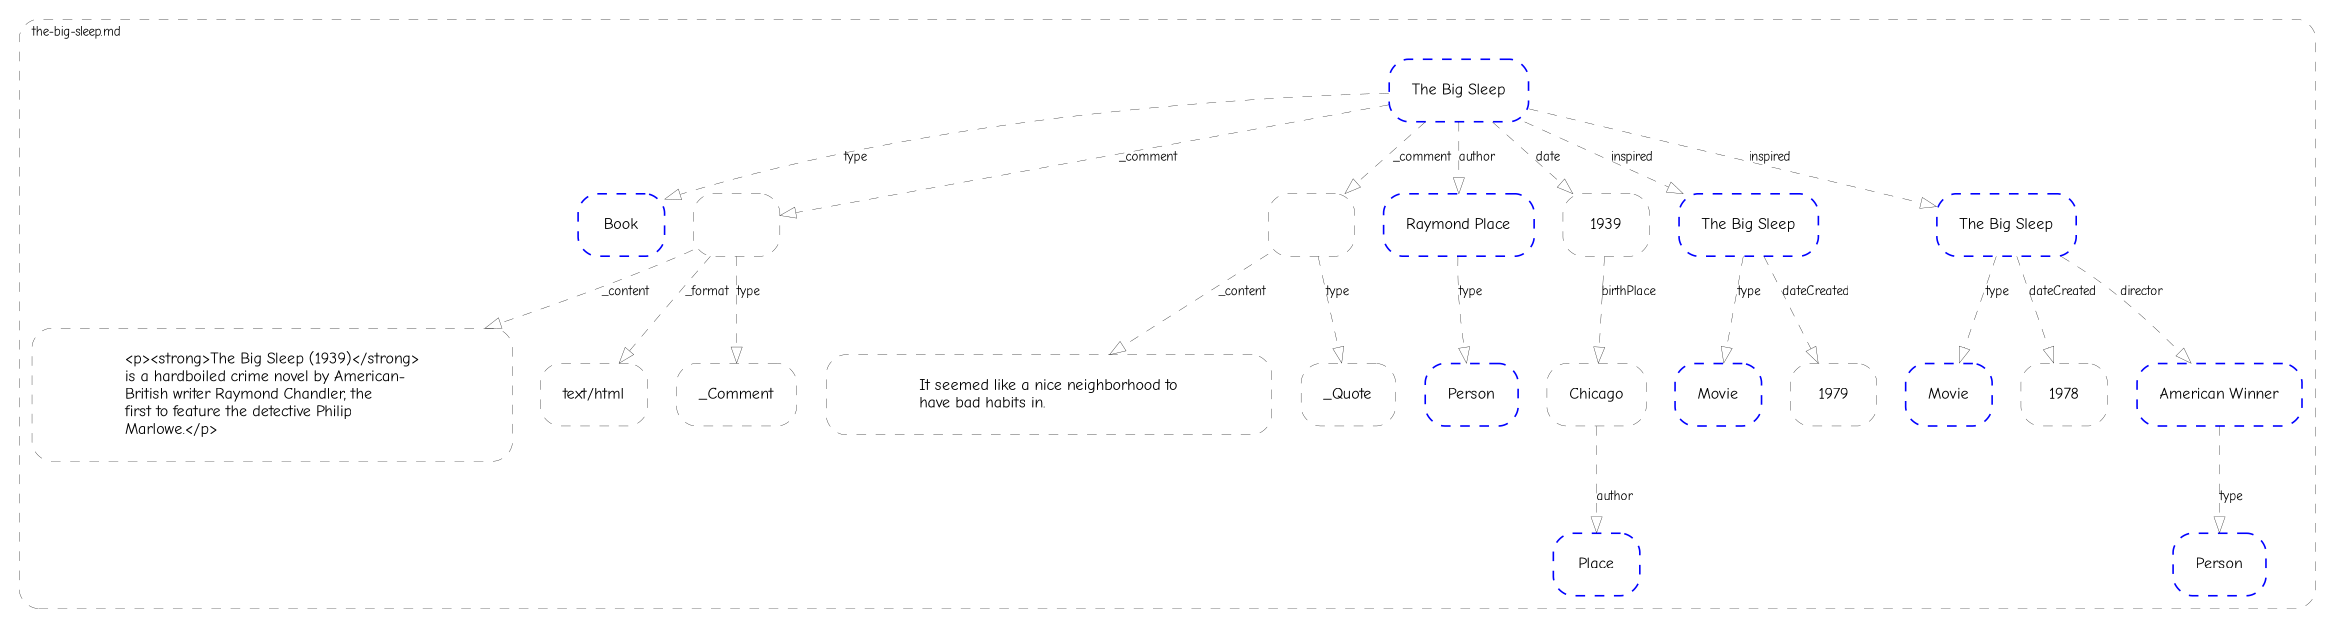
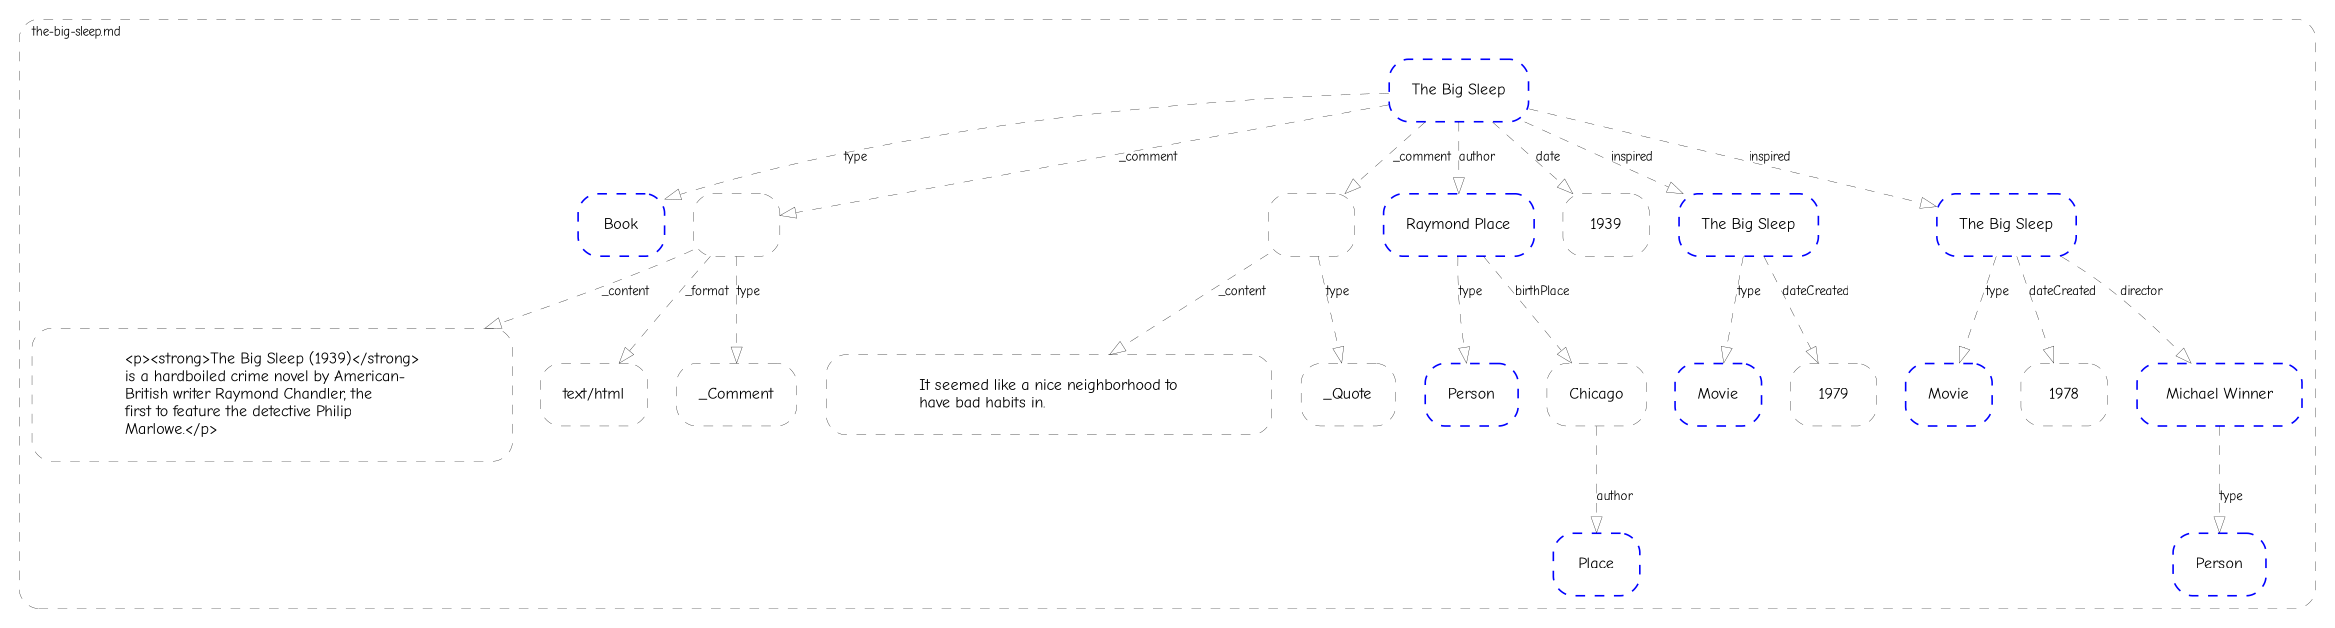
(1602, 302) -> (1522, 303)
(2220, 395) -> (2220, 395)
